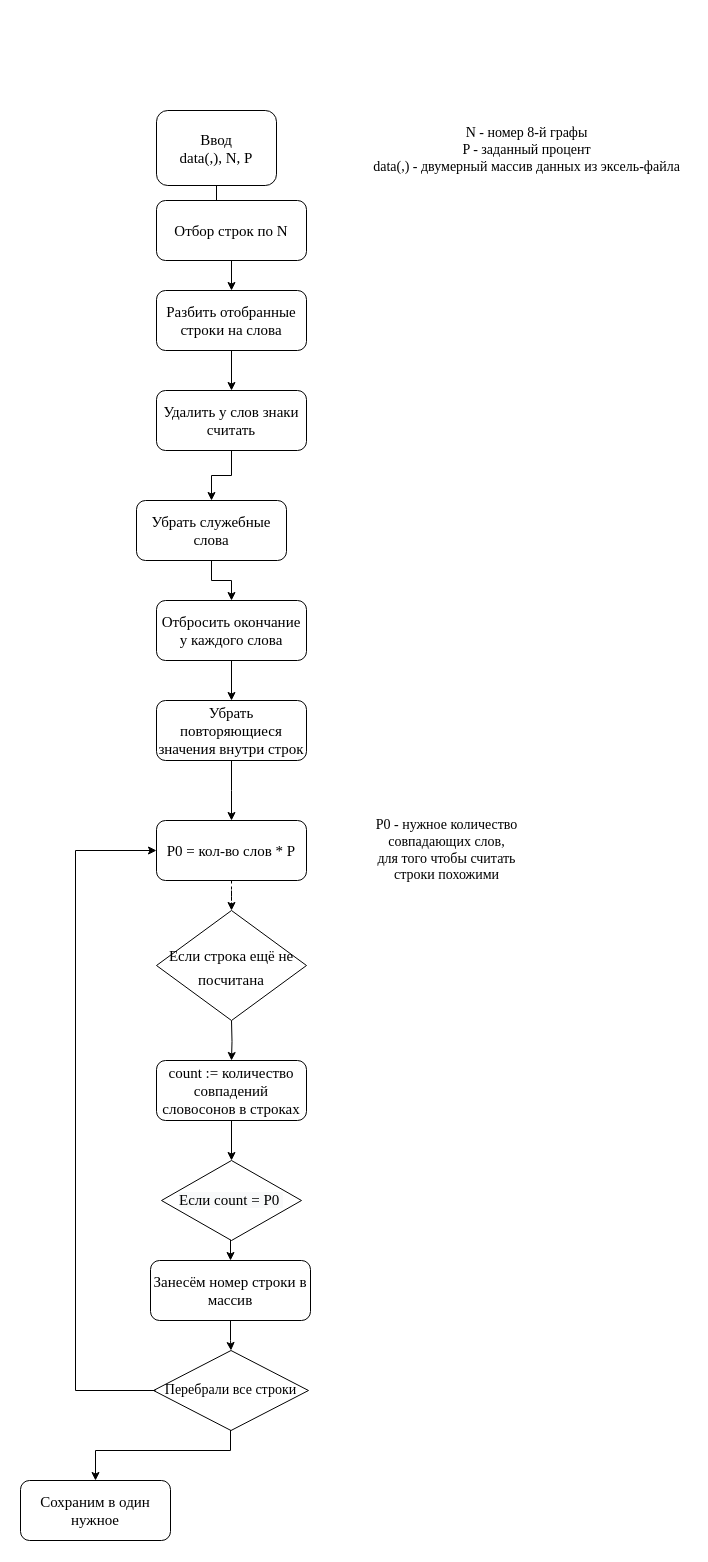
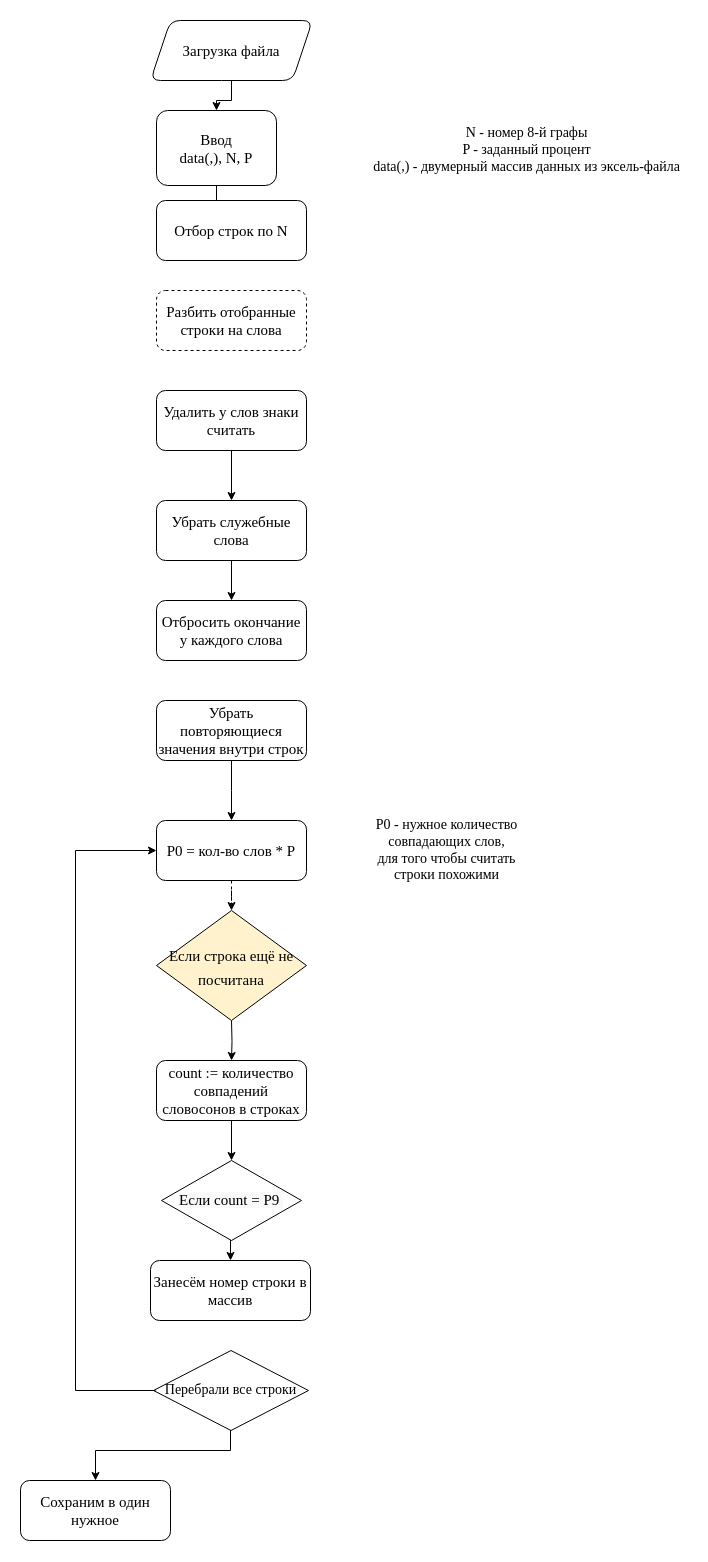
none -> (232, 51)
none -> (232, 100)
(232, 280) -> none
(232, 321) -> (232, 321)
(232, 367) -> none
(212, 531) -> (232, 531)
(232, 677) -> none
(232, 966) -> (232, 966)
(232, 1201) -> (232, 1201)
(231, 1332) -> none
